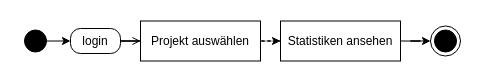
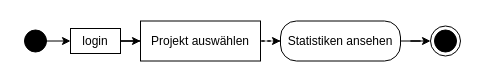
(96, 41) -> (96, 41)
(133, 41) -> (132, 41)
(341, 41) -> (341, 41)
